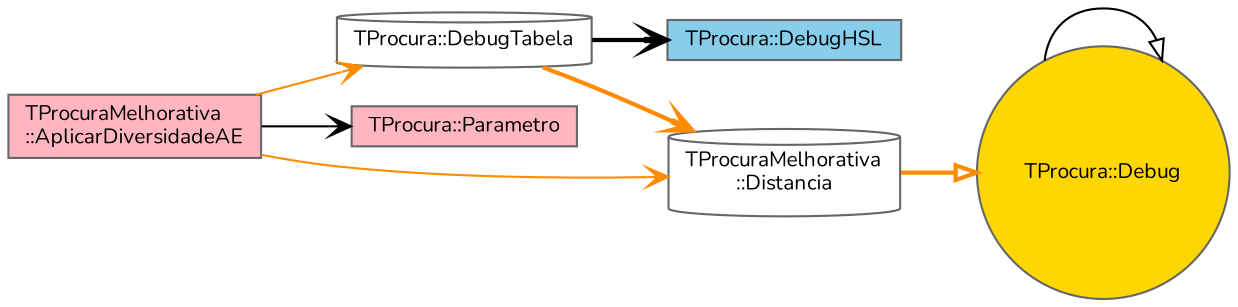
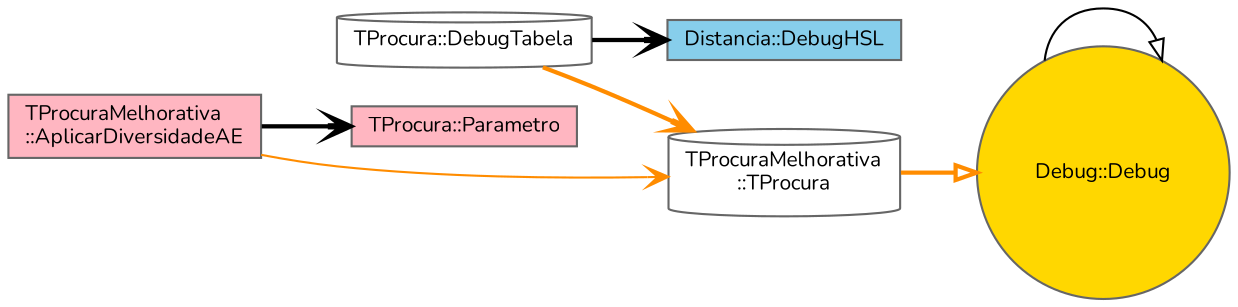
(784, 40) -> (784, 40)
(299, 83) -> none
(296, 126) -> (296, 126)
(784, 173) -> (784, 173)
(1103, 173) -> (1103, 173)
